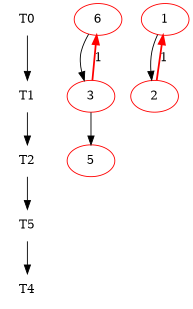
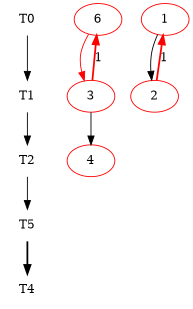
(81, 52) -> (81, 52)
(91, 161) -> (91, 161)
(27, 253) -> (27, 253)
